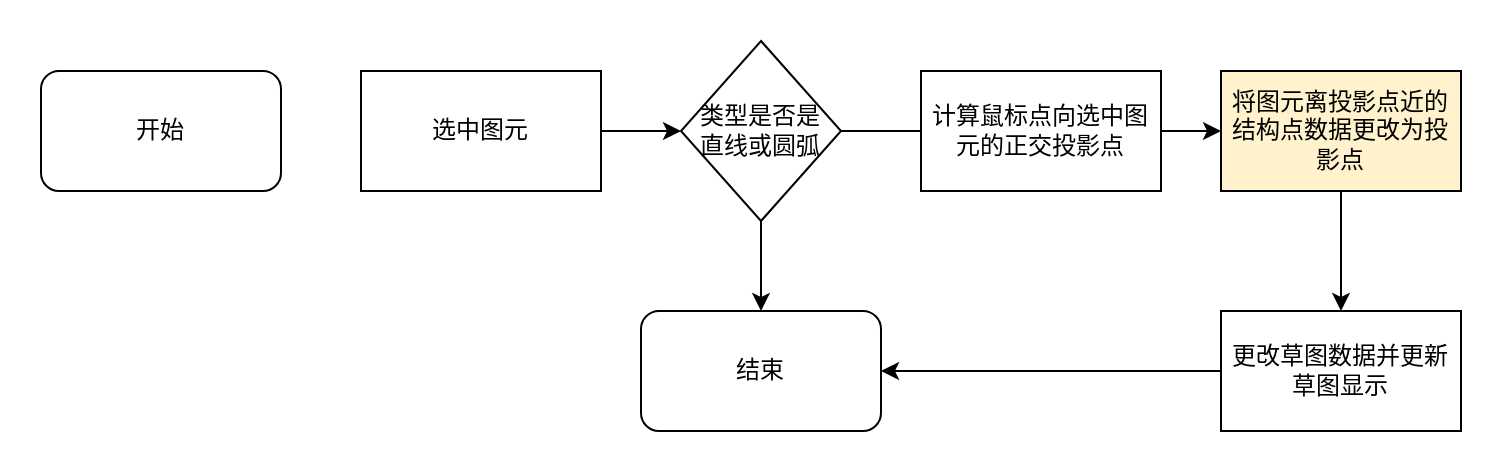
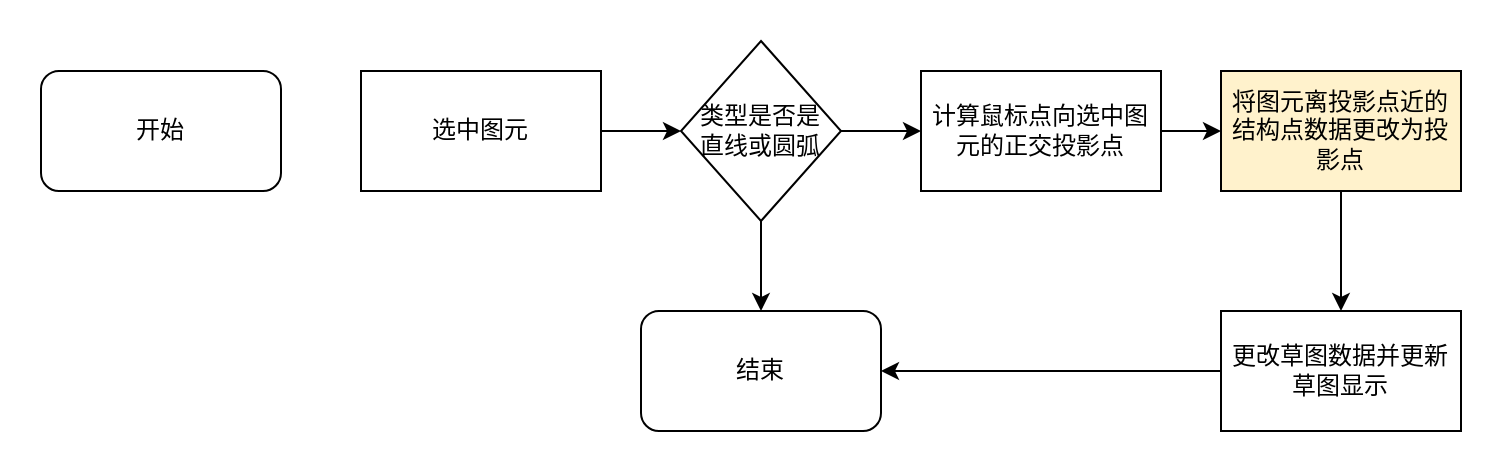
(911, 131) -> (906, 131)
